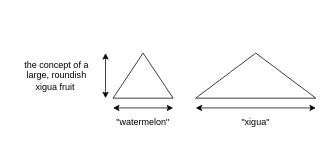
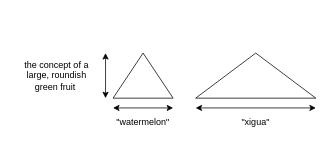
(57, 75) -> (57, 75)
